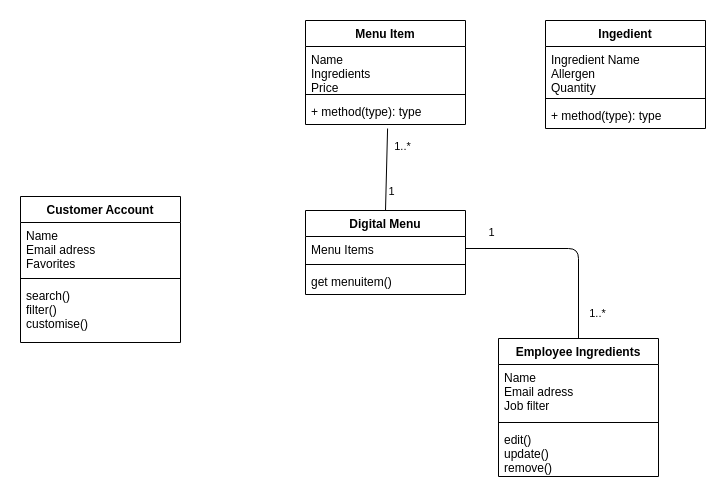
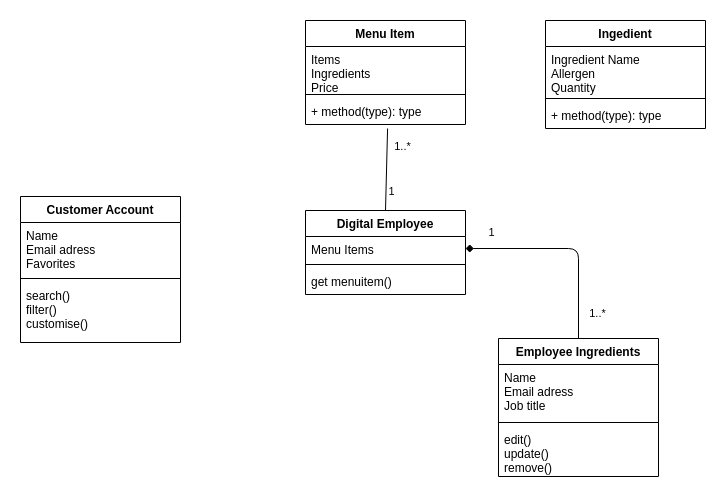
(324, 60) -> (328, 60)
(385, 224) -> (385, 224)
(472, 249) -> (474, 249)
(517, 378) -> (517, 378)
